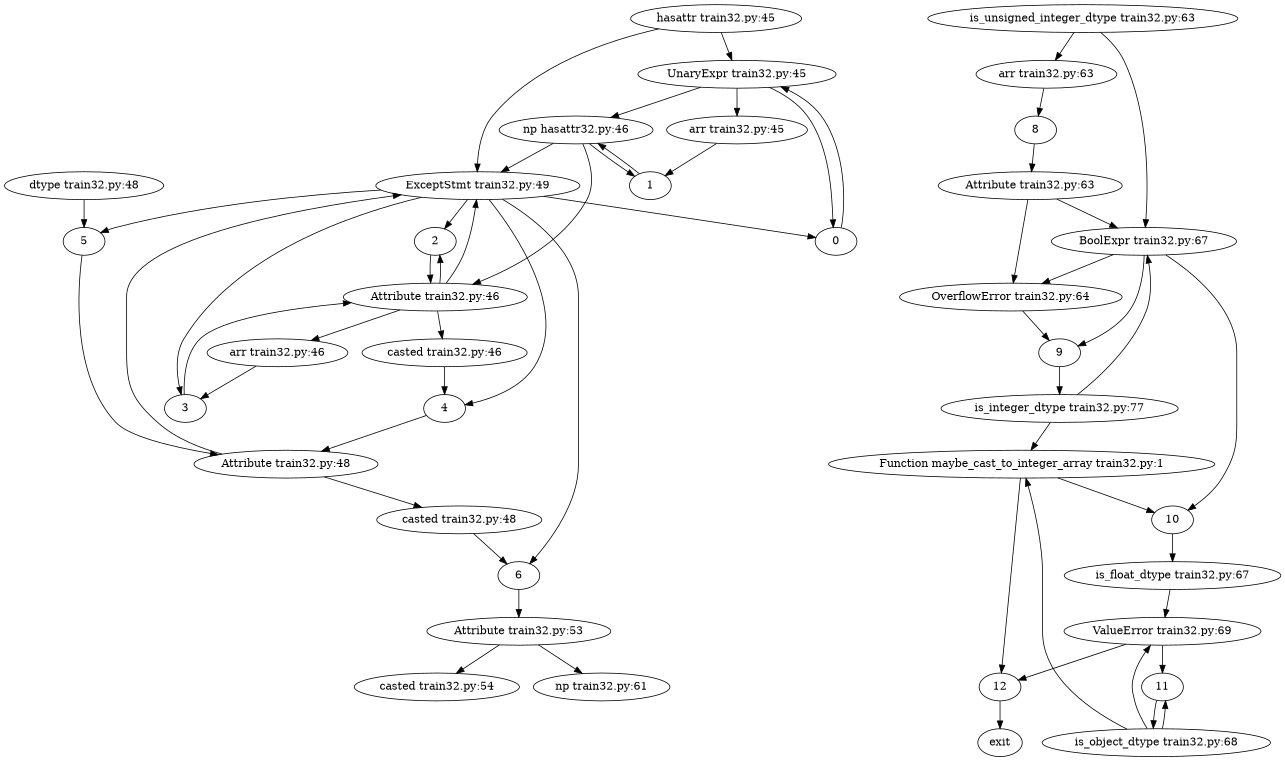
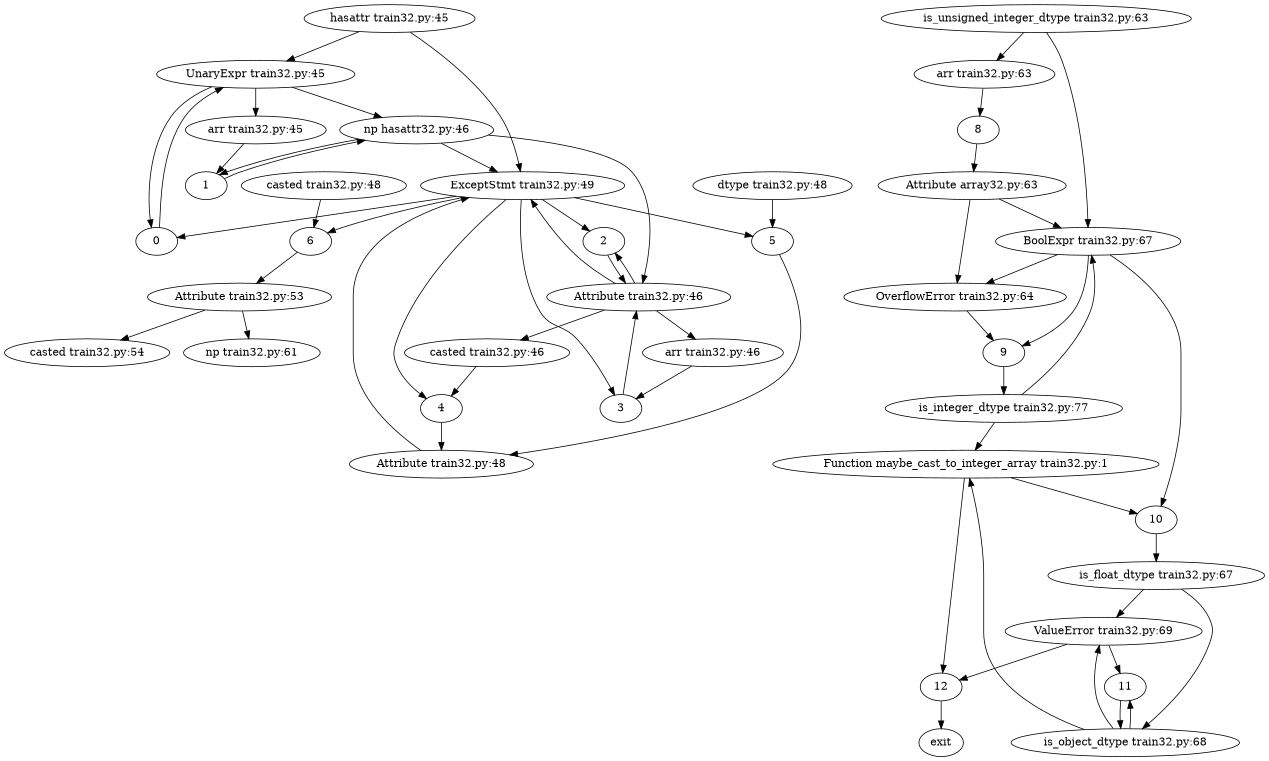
(1030, 186) -> (972, 186)
(369, 491) -> none
none -> (1202, 659)
